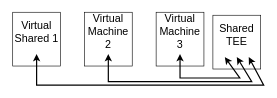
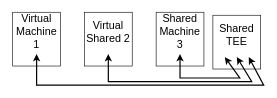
(36, 32) -> (36, 32)
(108, 32) -> (108, 32)
(180, 32) -> (180, 32)
